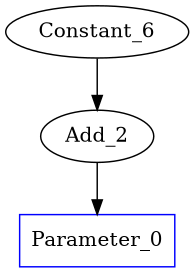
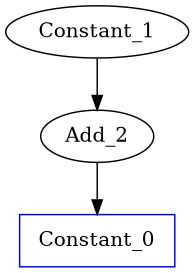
(97, 32) -> (97, 32)
(97, 241) -> (97, 241)
